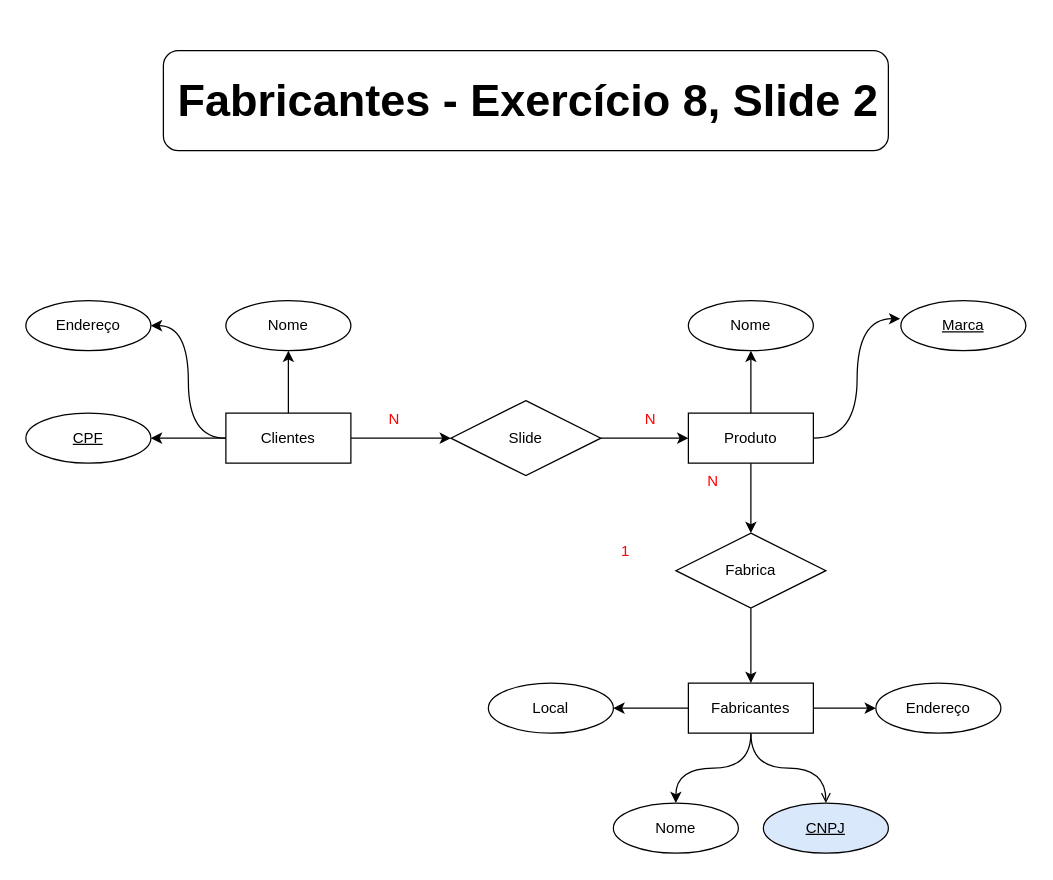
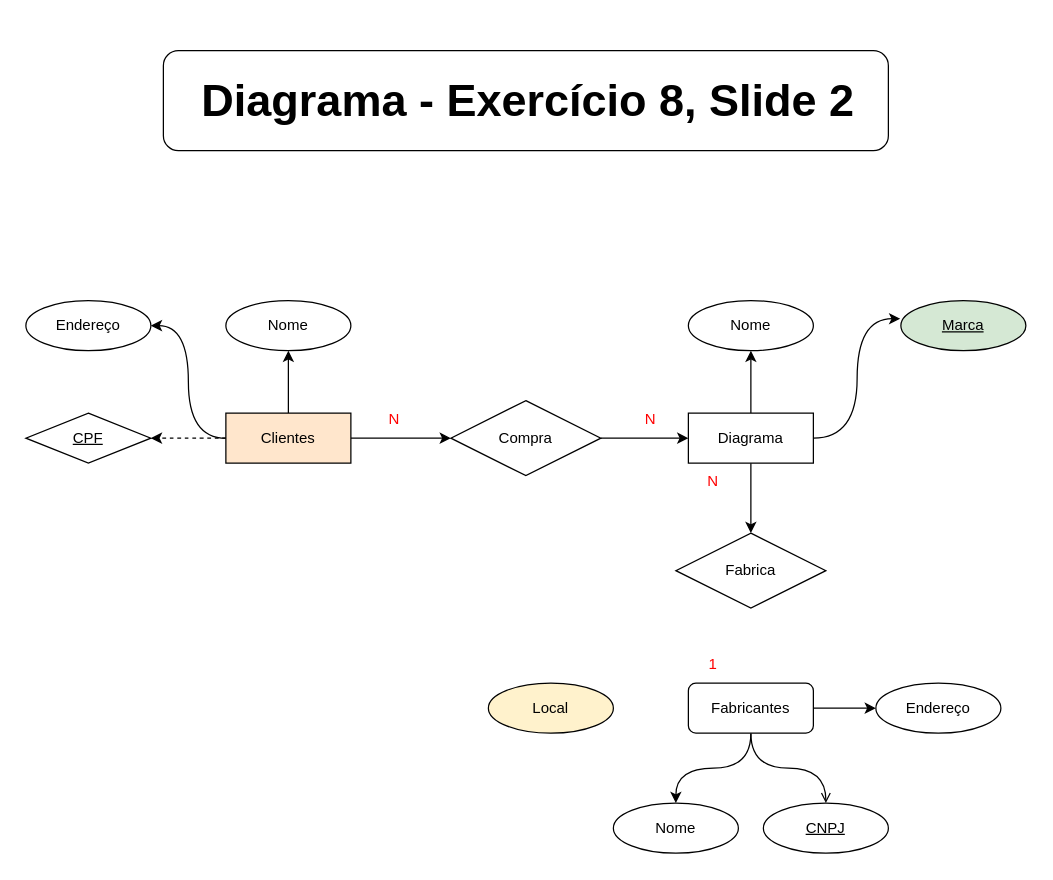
(528, 101) -> (528, 101)
(963, 326) -> (963, 326)
(88, 438) -> (88, 438)
(188, 438) -> (188, 438)
(288, 438) -> (288, 438)
(526, 438) -> (526, 438)
(751, 438) -> (751, 438)
(626, 552) -> (713, 664)
(751, 641) -> none
(551, 708) -> (551, 708)
(654, 708) -> none
(751, 708) -> (751, 708)
(826, 828) -> (826, 828)
